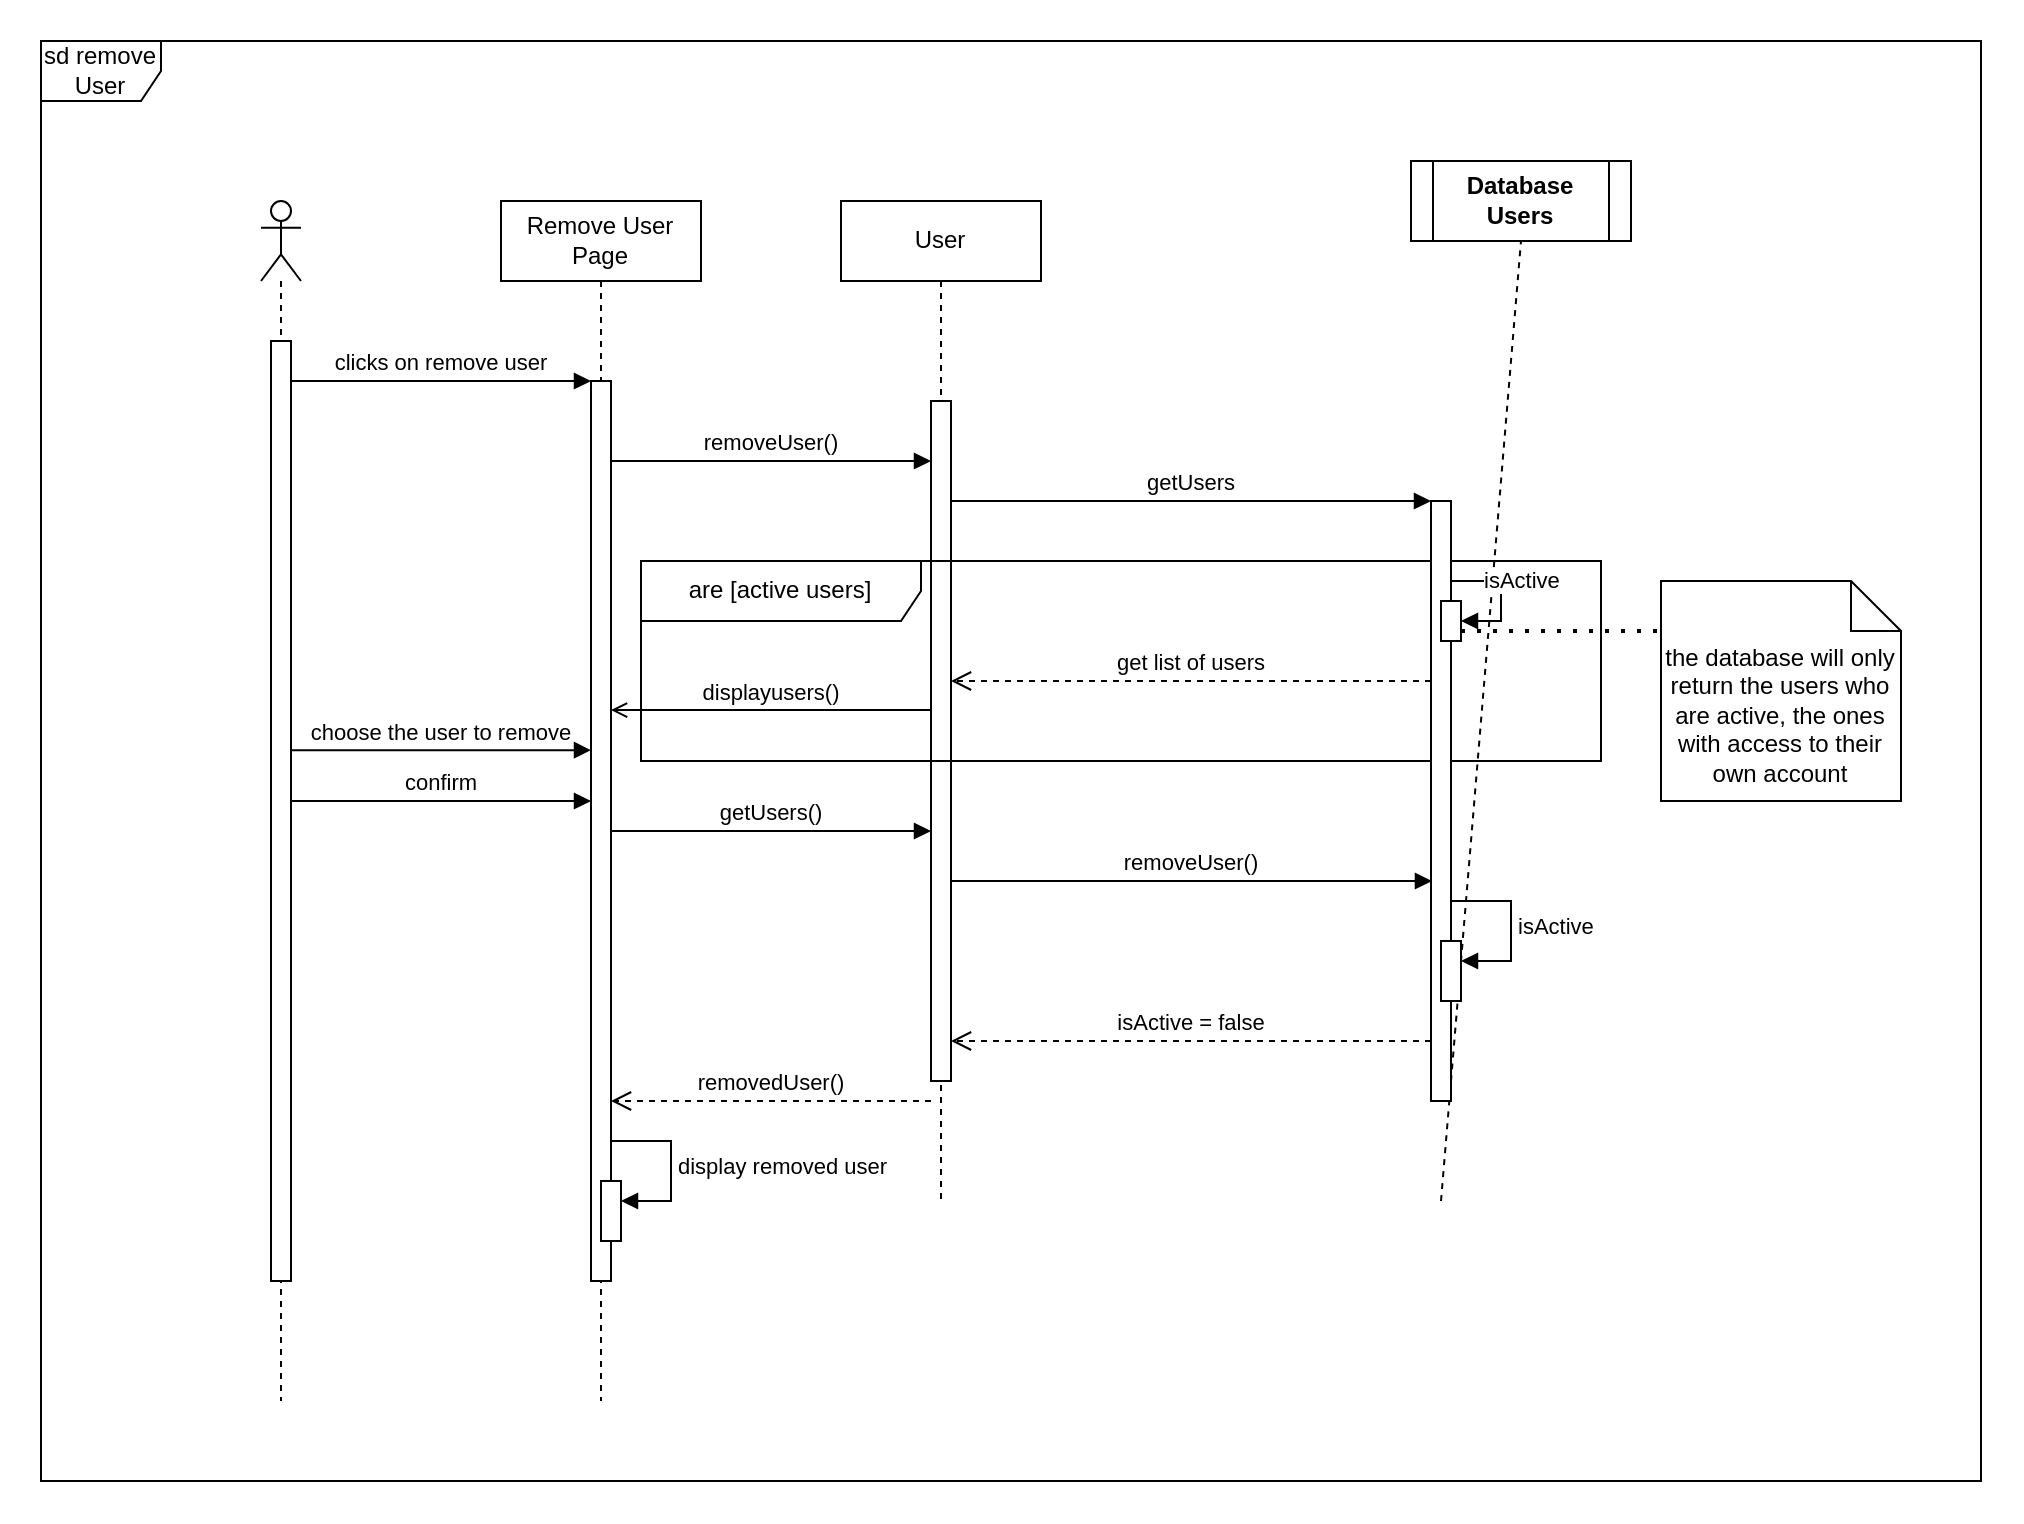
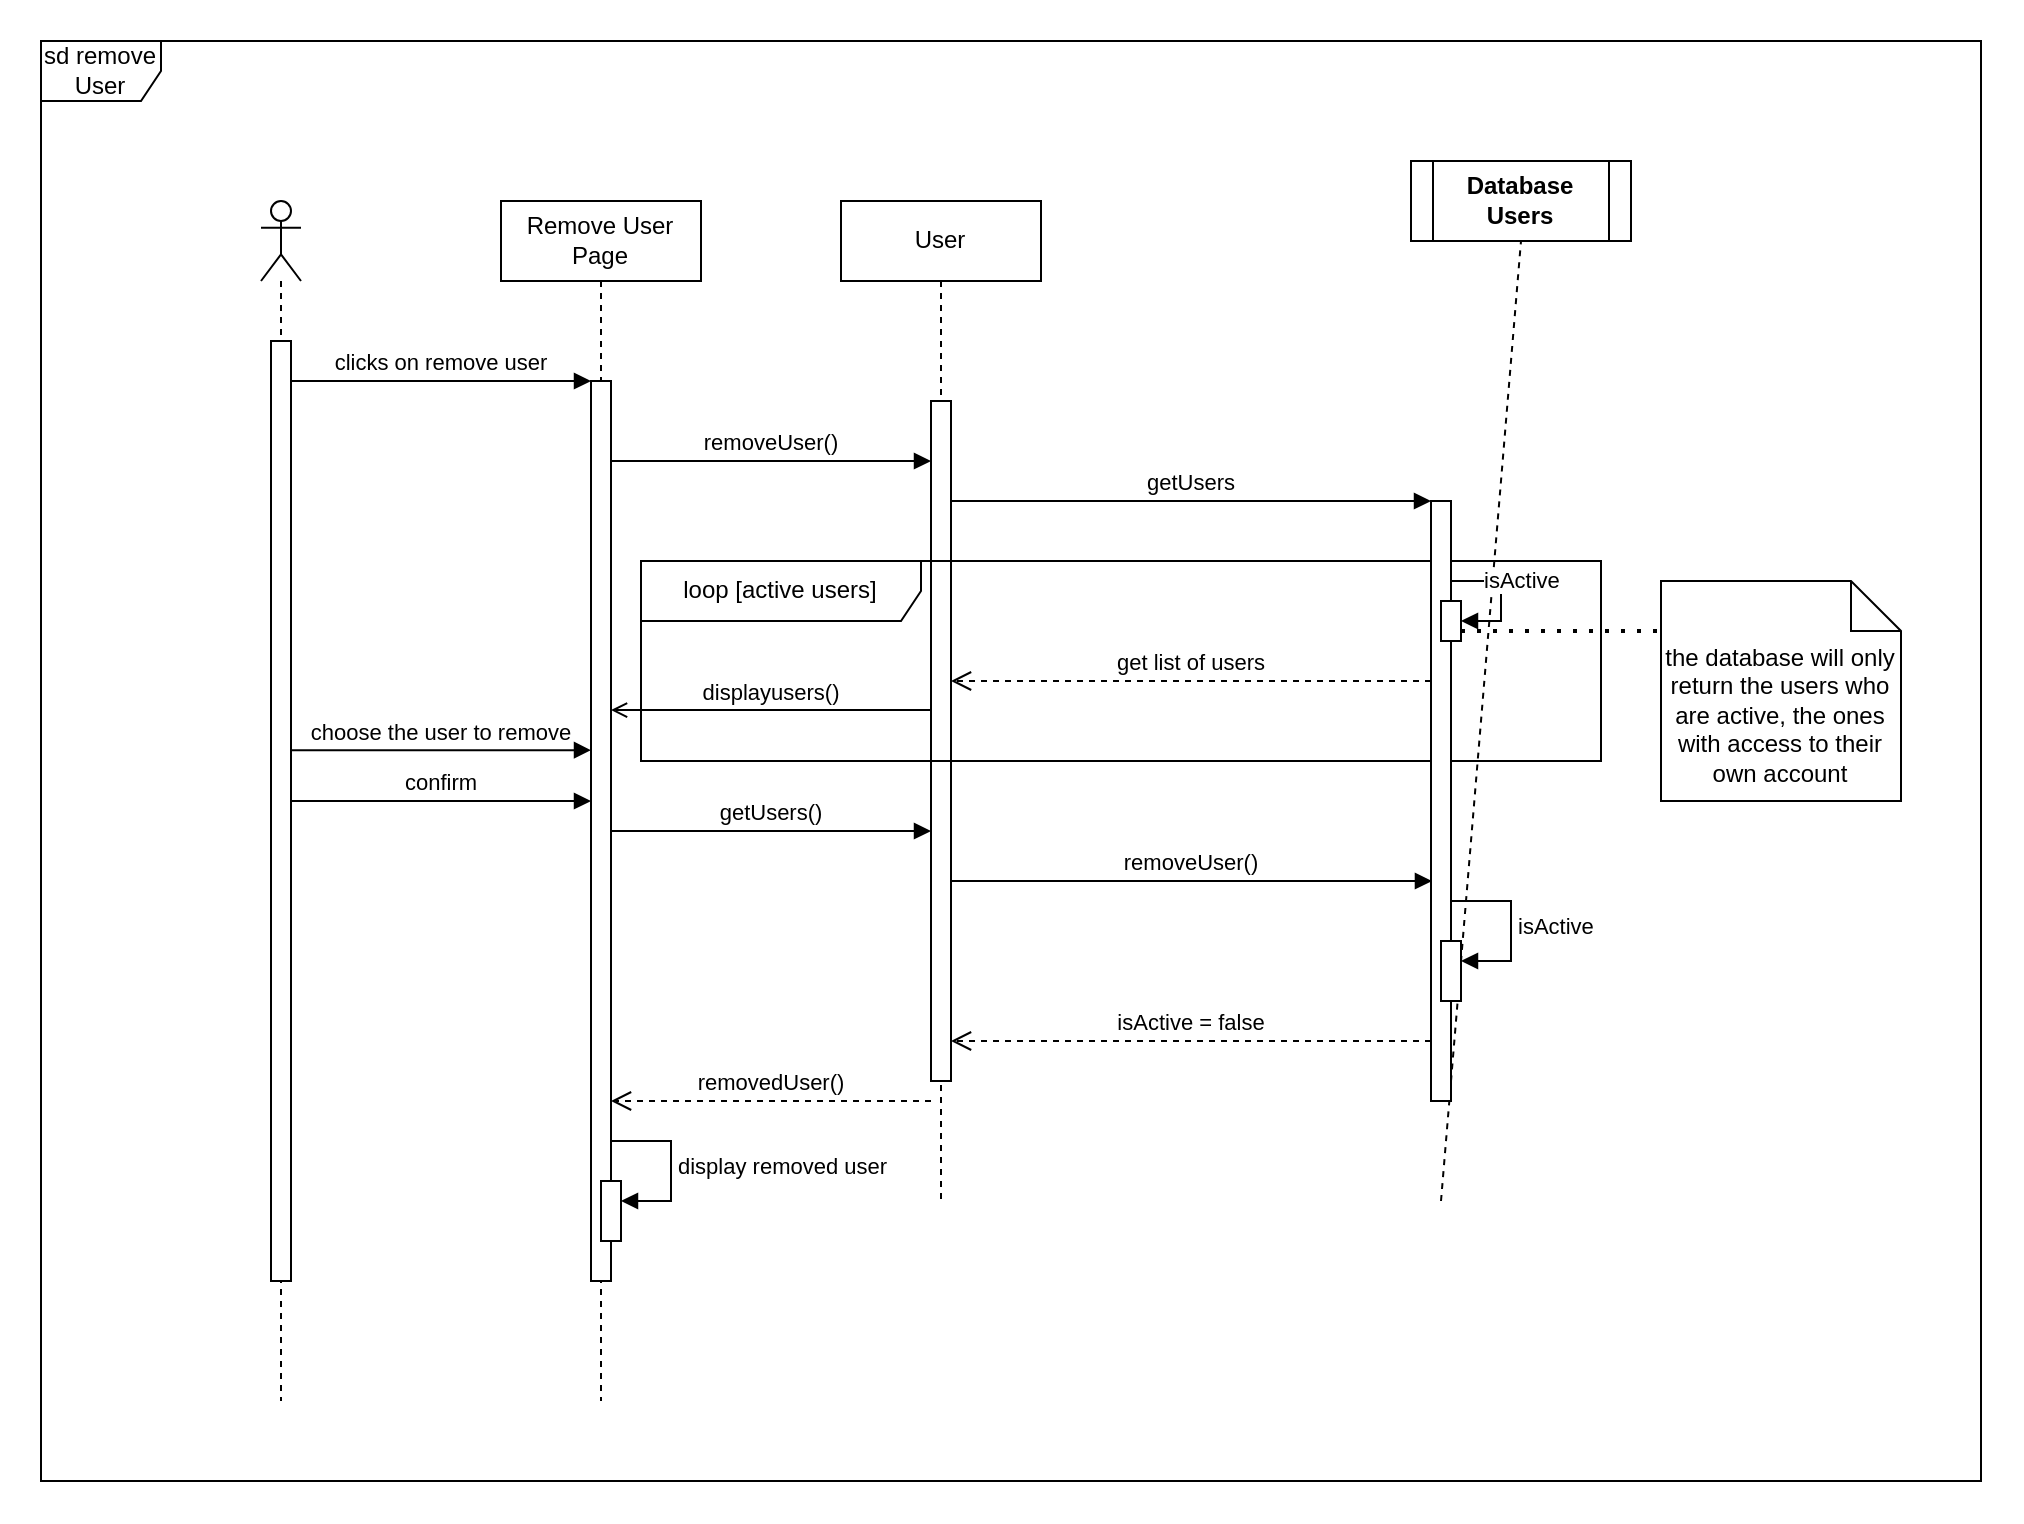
(781, 591) -> (781, 591)
